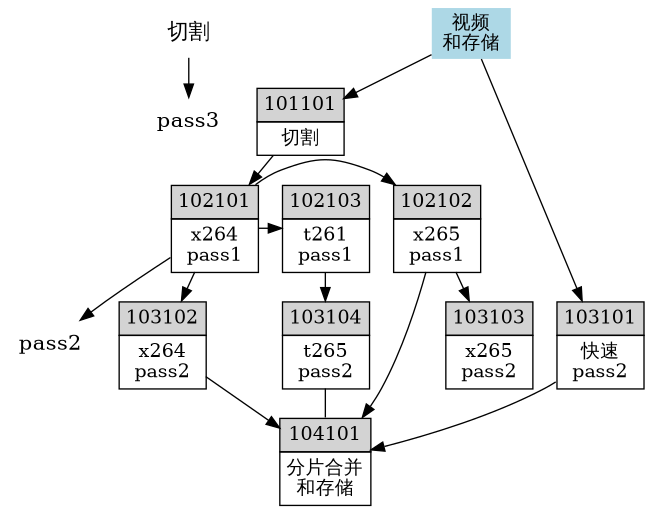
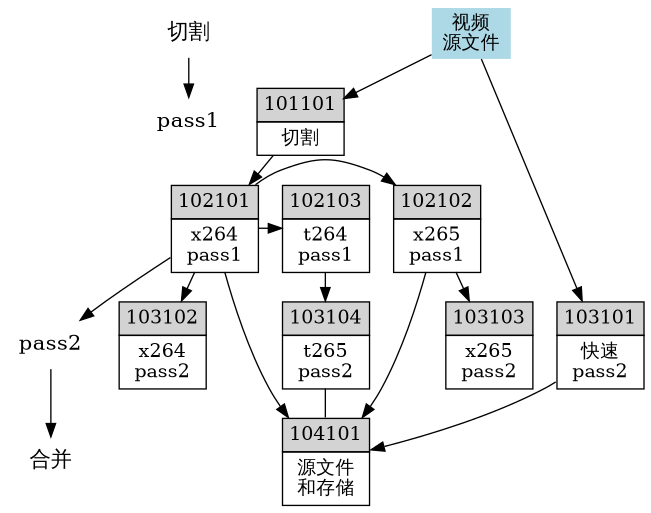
(471, 33) -> (471, 33)
(189, 122) -> (189, 122)
(326, 235) -> (326, 235)
(237, 398) -> (248, 341)
none -> (51, 461)
(325, 468) -> (326, 468)
